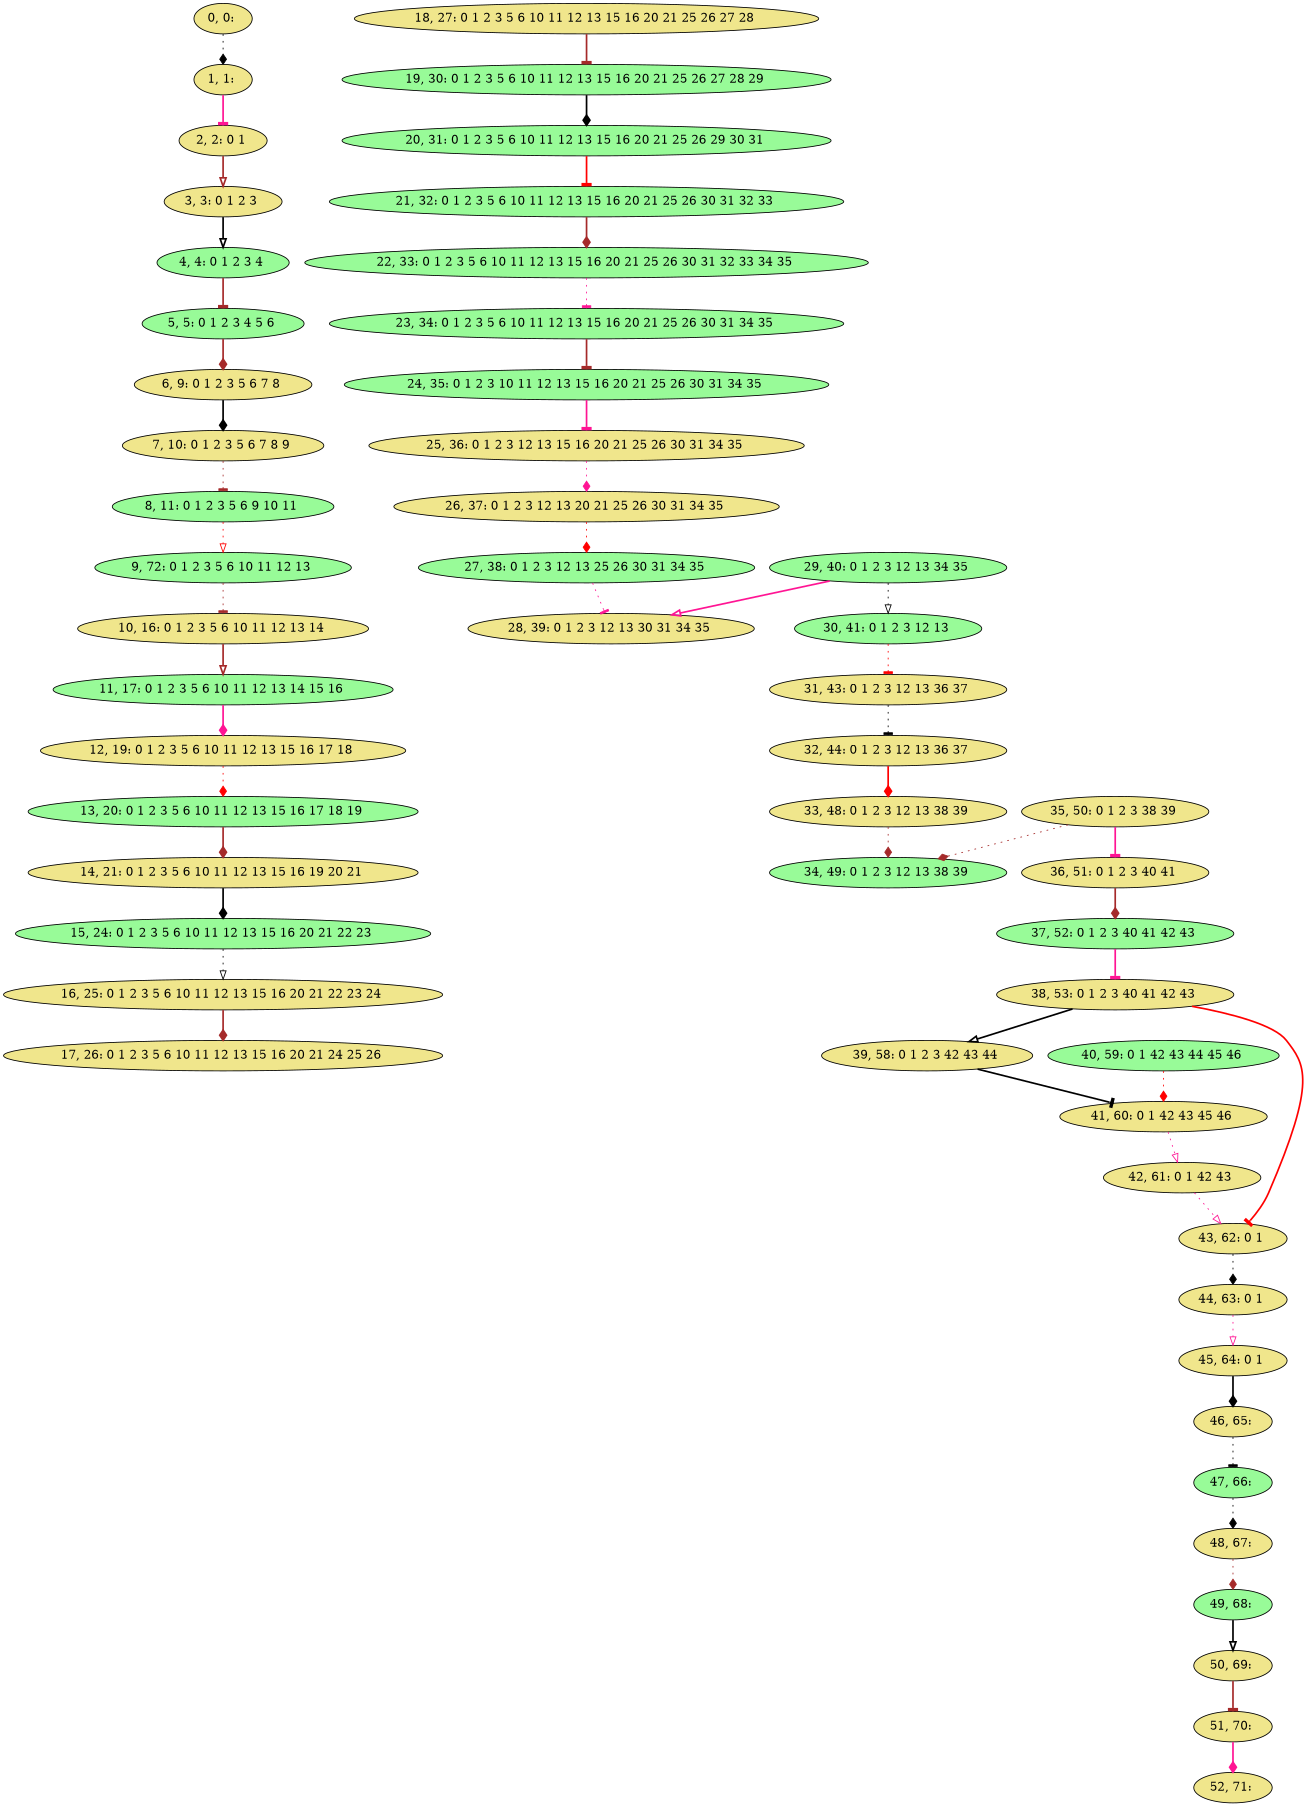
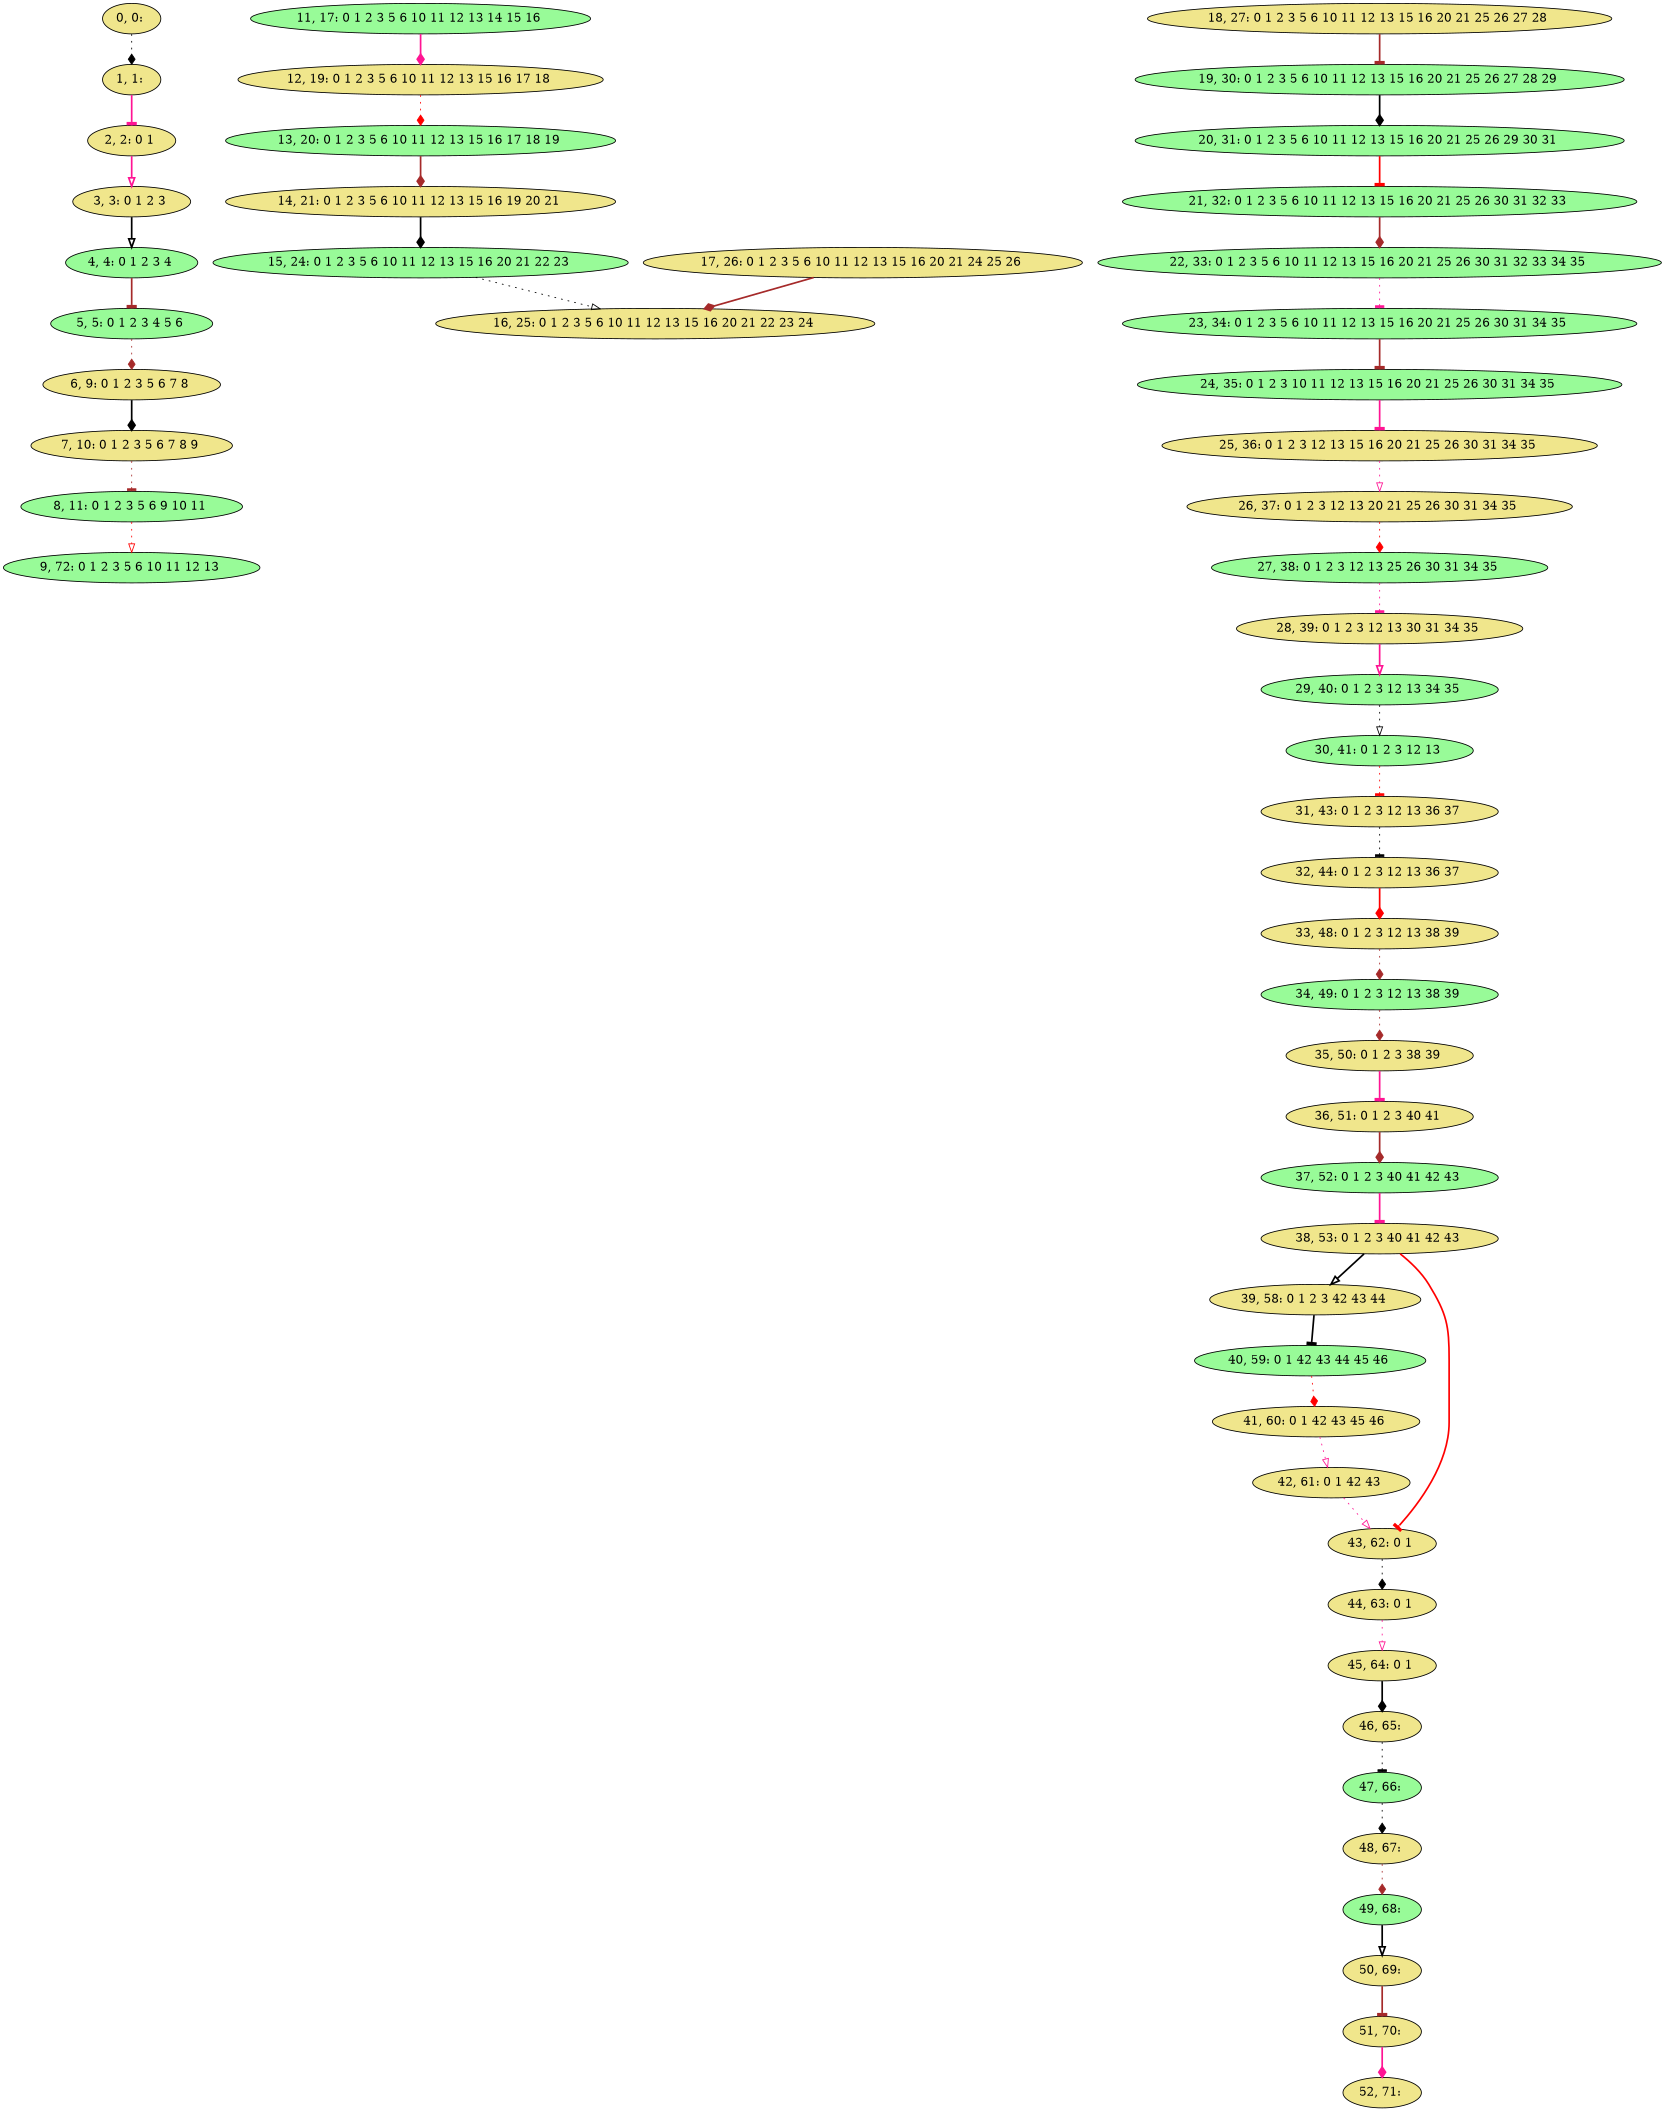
(223, 167) -> (132, 167)
(223, 349) -> (132, 349)
(587, 471) -> (1380, 472)
(755, 597) -> (1380, 655)
(223, 629) -> none
(1008, 840) -> (1380, 1020)
(223, 1020) -> (764, 292)
(1043, 1086) -> (1313, 1328)
